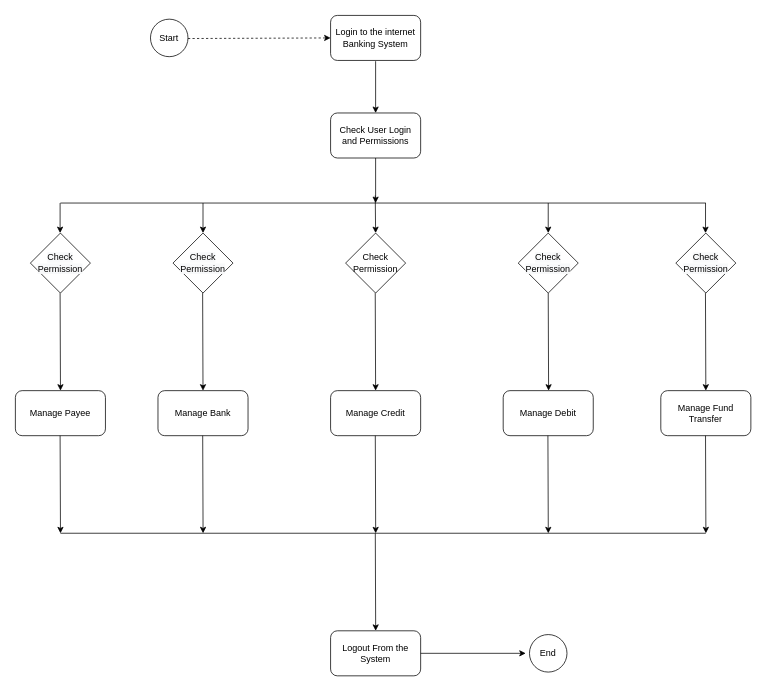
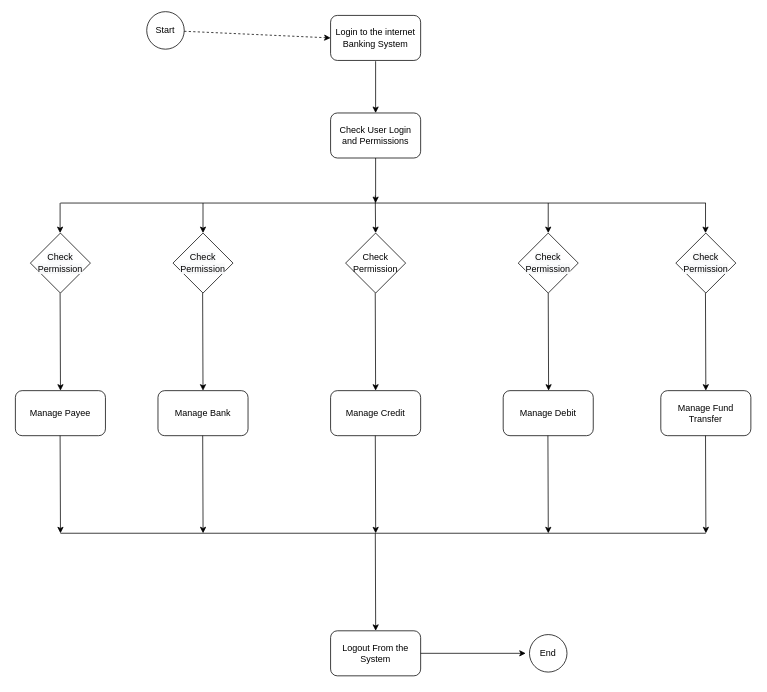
(169, 38) -> (165, 30)
